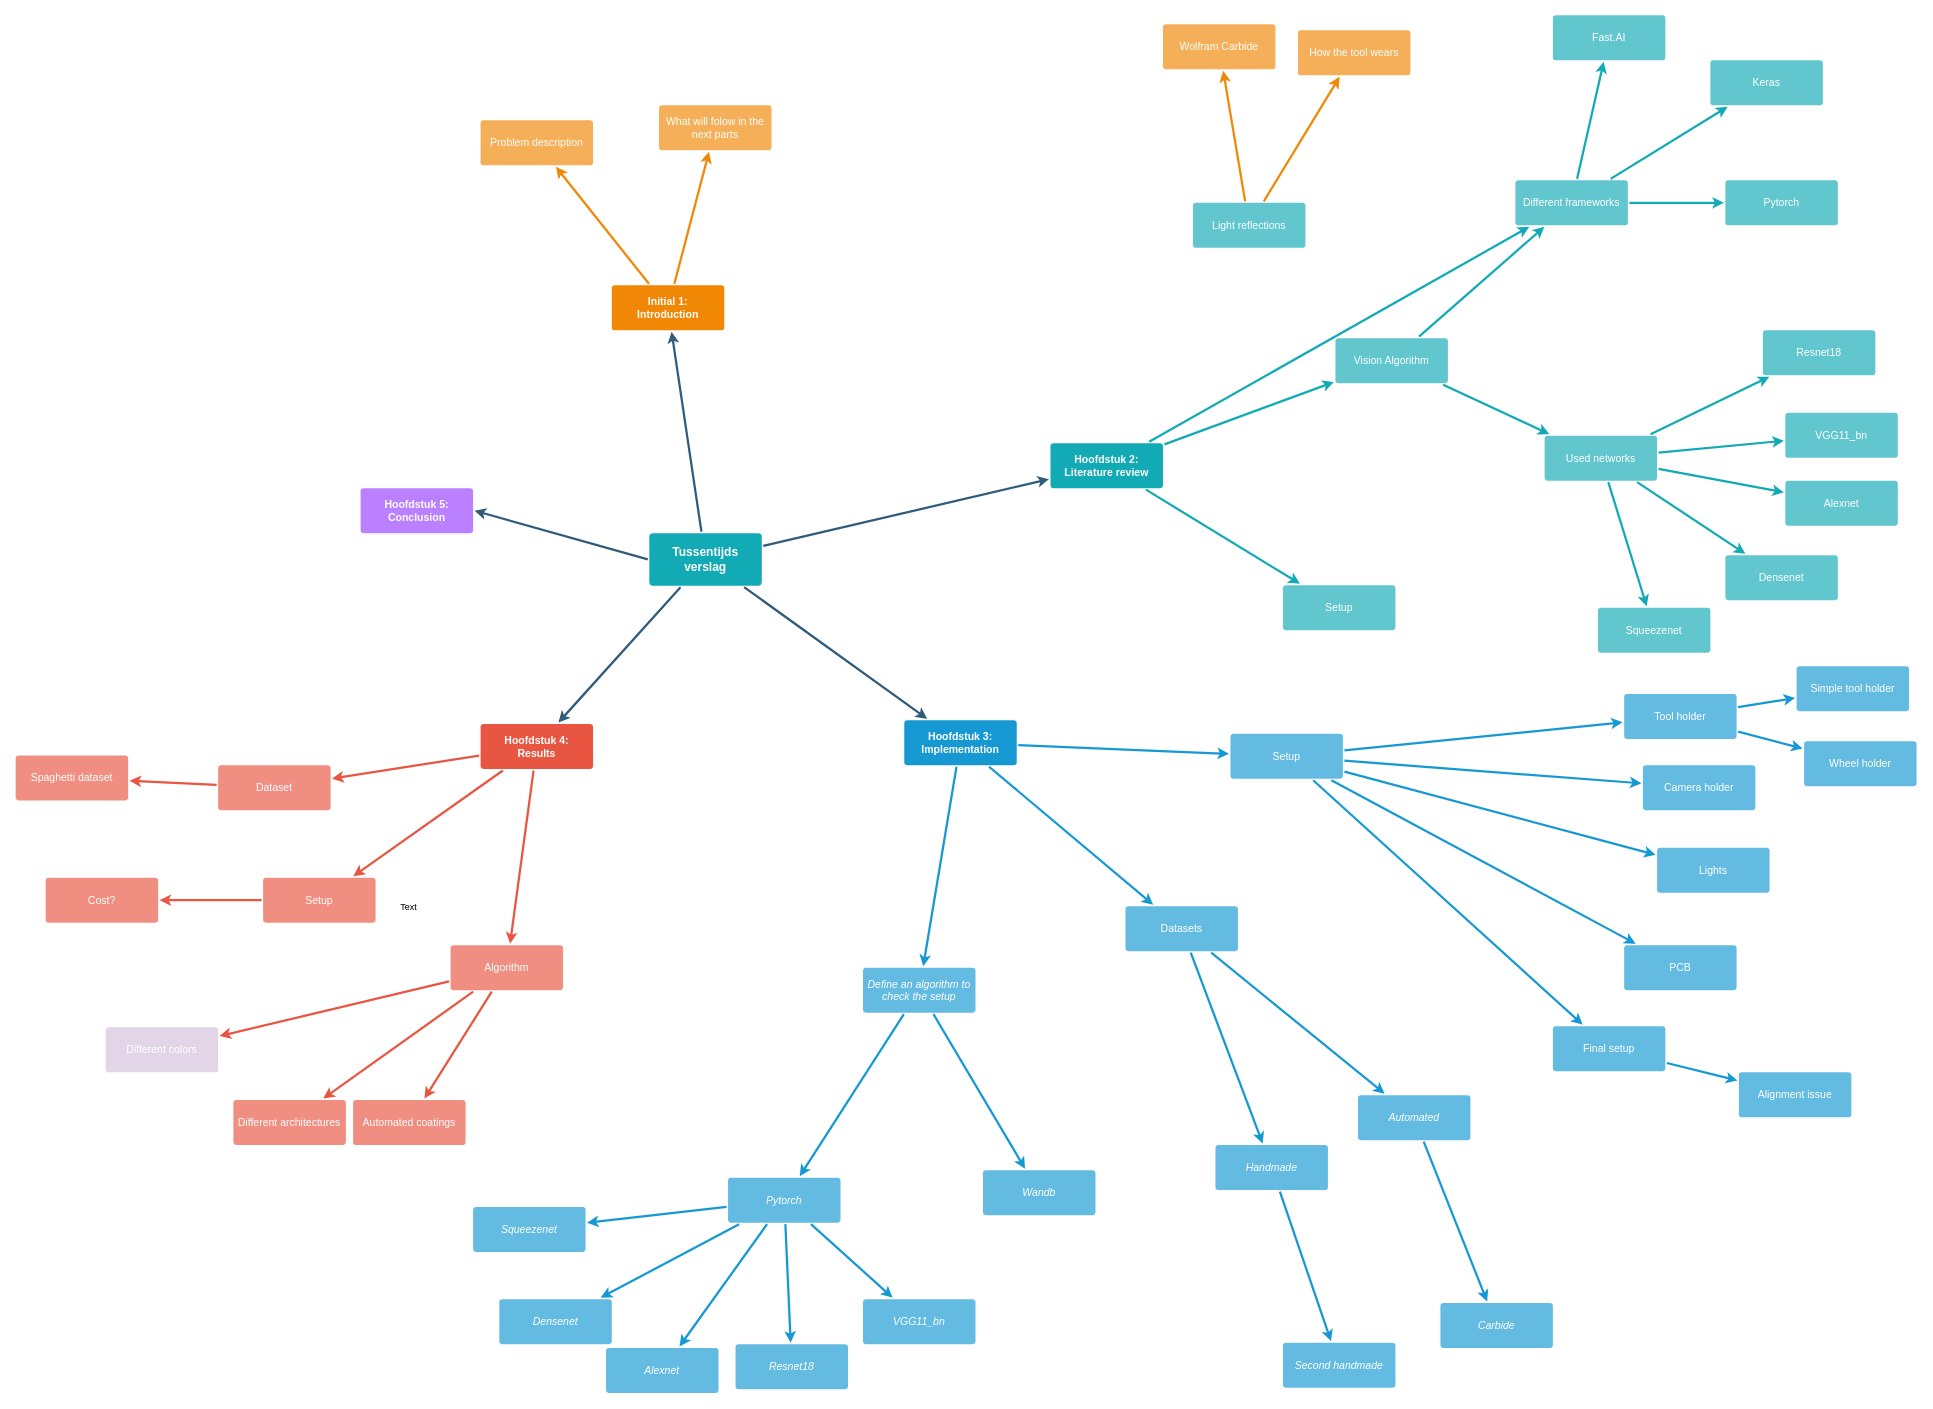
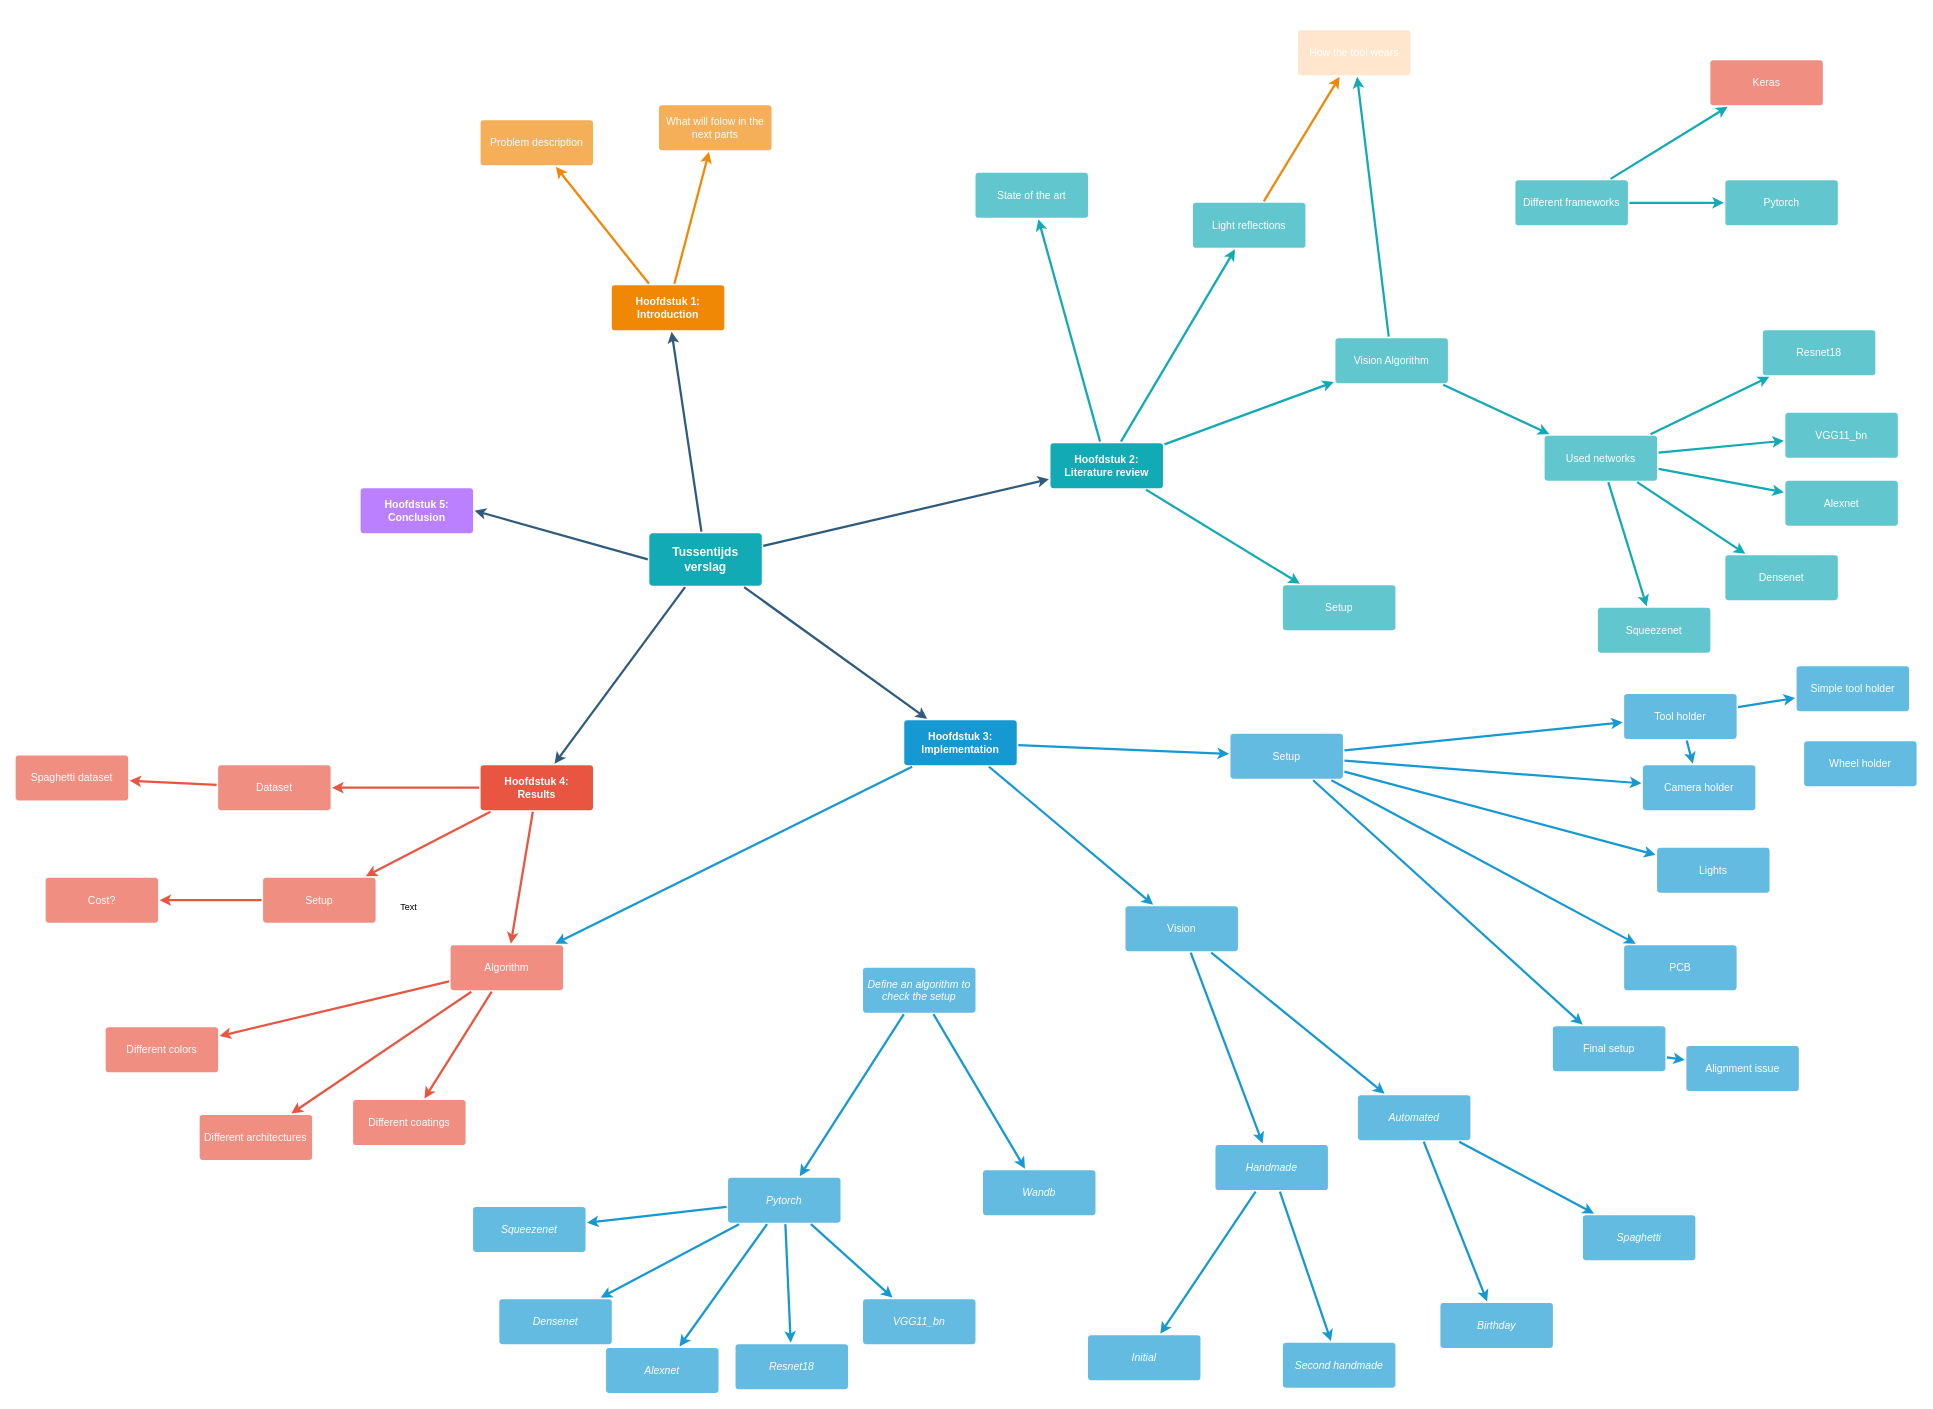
(1609, 38) -> none
(1219, 47) -> none
(1354, 53) -> (1354, 53)
(1767, 83) -> (1767, 83)
(1590, 124) -> none
(1235, 140) -> none
none -> (1032, 195)
(1478, 285) -> (1373, 211)
(668, 308) -> (668, 308)
none -> (1070, 335)
(1335, 336) -> (1176, 349)
(1766, 739) -> (1689, 749)
(537, 747) -> (537, 788)
(940, 863) -> (737, 854)
(1182, 929) -> (1182, 929)
(162, 1050) -> (162, 1050)
(1795, 1095) -> (1743, 1069)
(289, 1123) -> (256, 1138)
(409, 1123) -> (409, 1123)
none -> (1523, 1176)
none -> (1639, 1238)
none -> (1210, 1259)
(1497, 1326) -> (1497, 1326)
none -> (1144, 1358)
